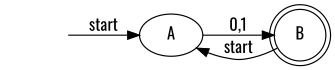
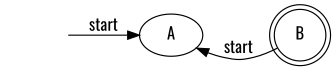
(232, 35) -> none
